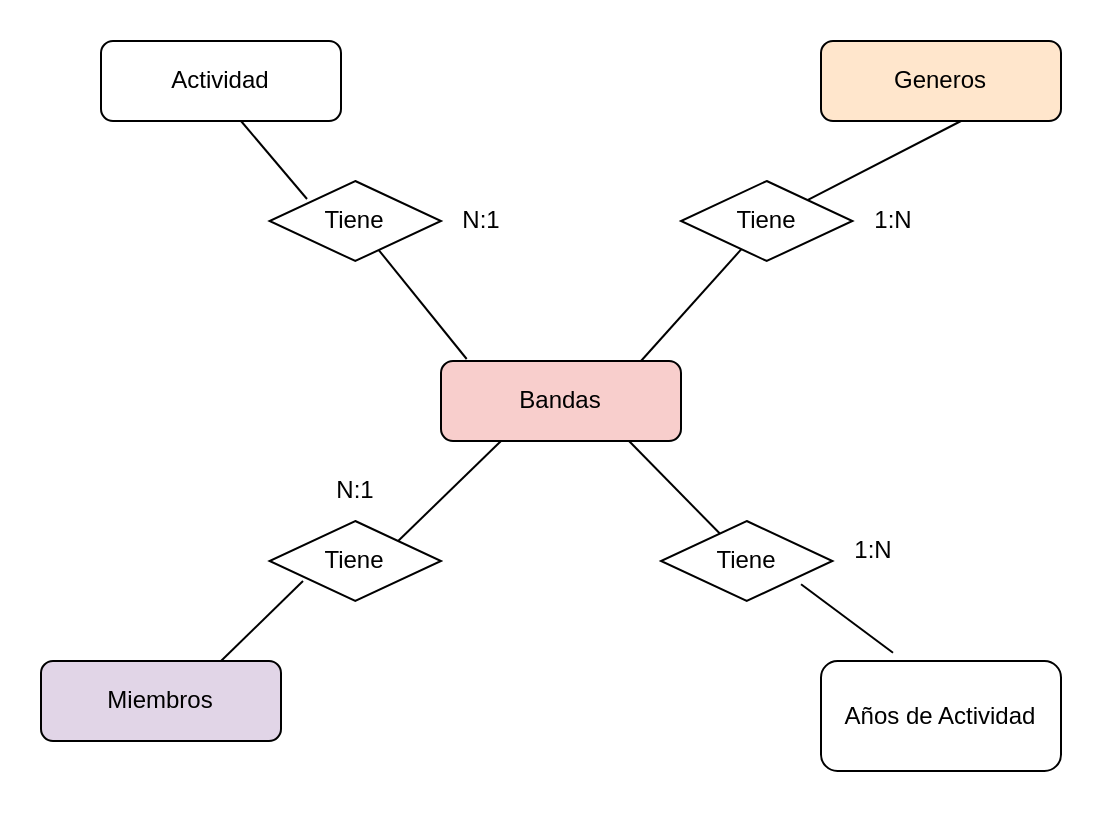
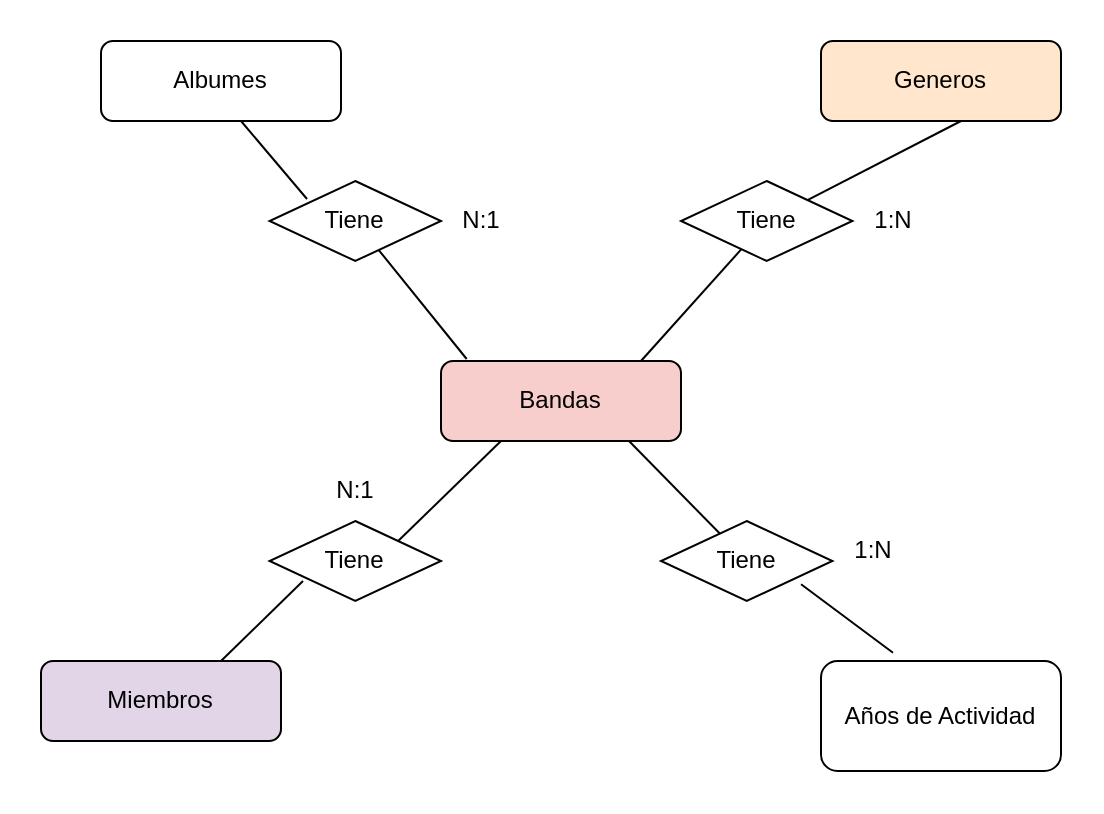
(221, 81) -> (221, 81)
